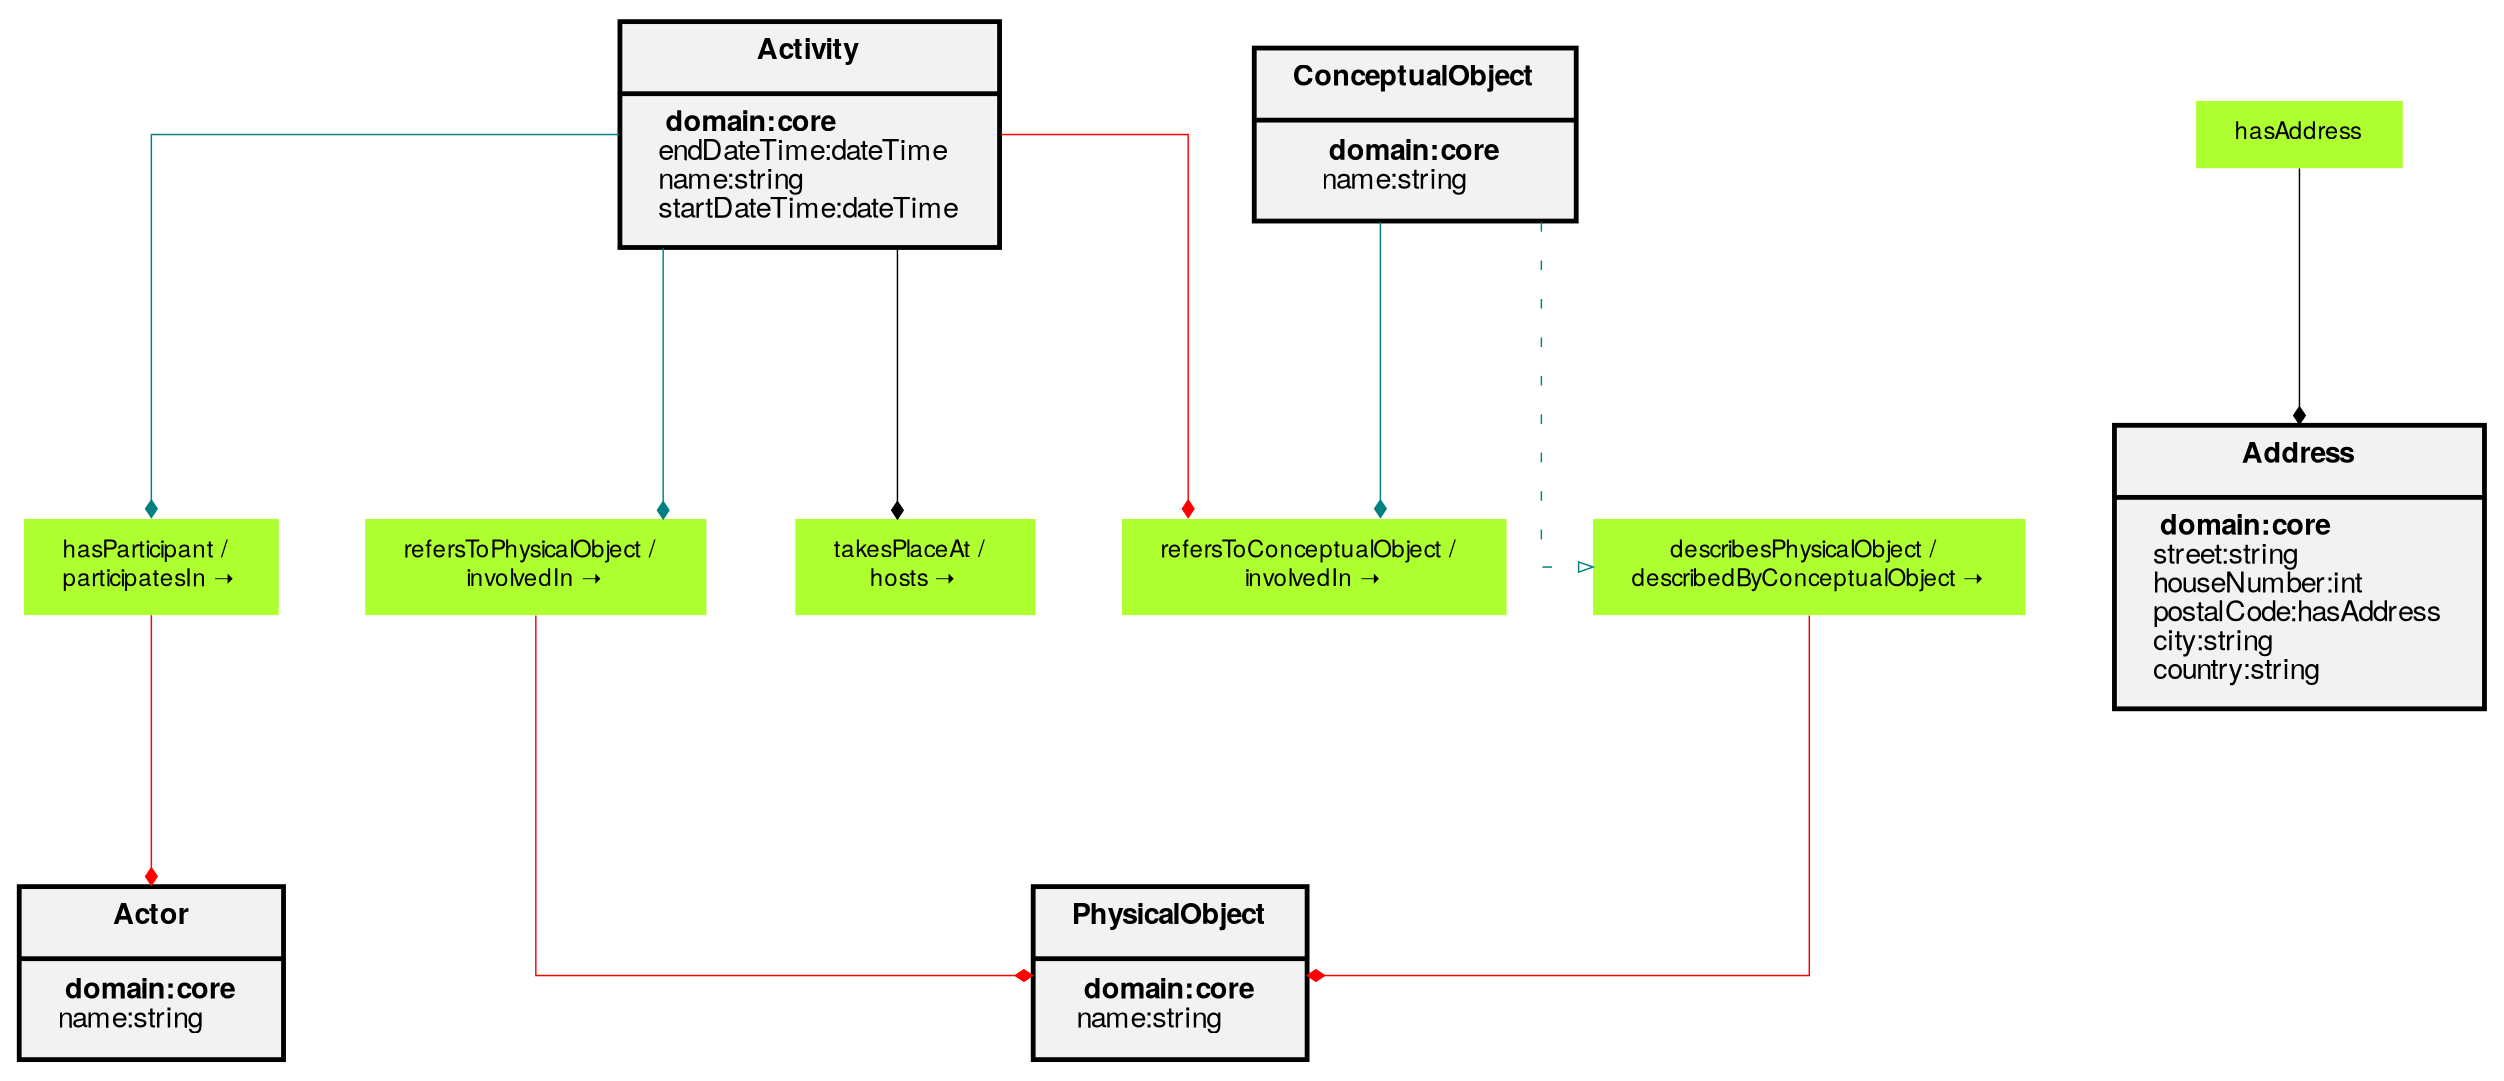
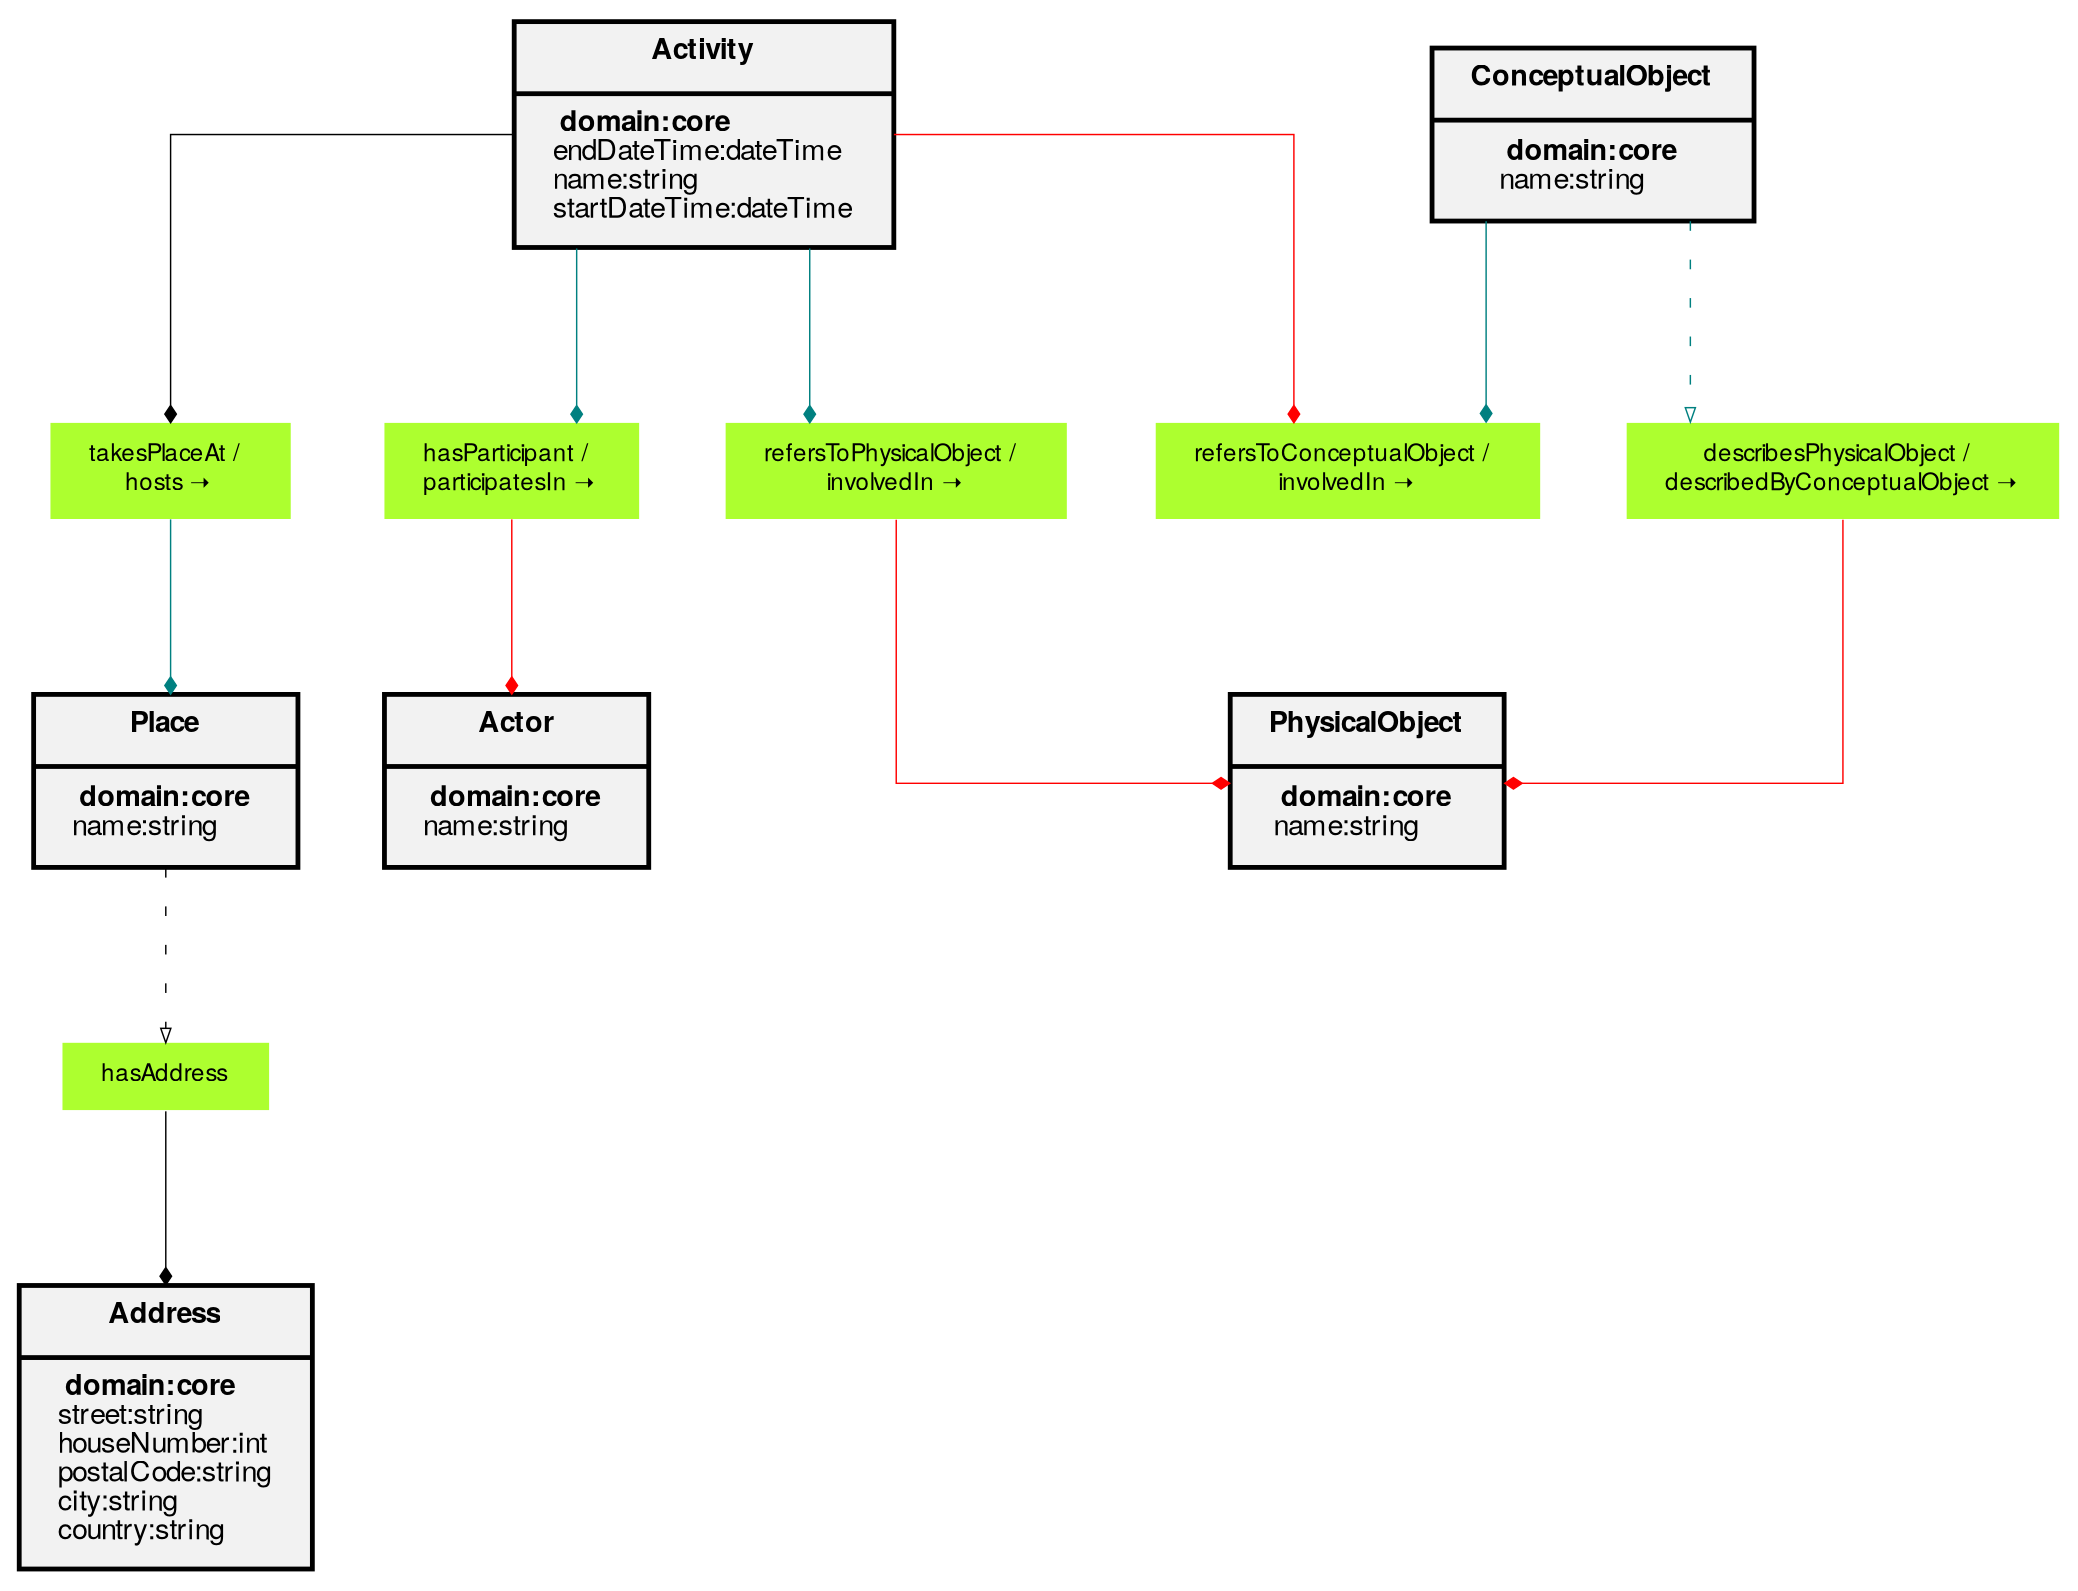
(2299, 613) -> (166, 1473)
none -> (166, 781)
